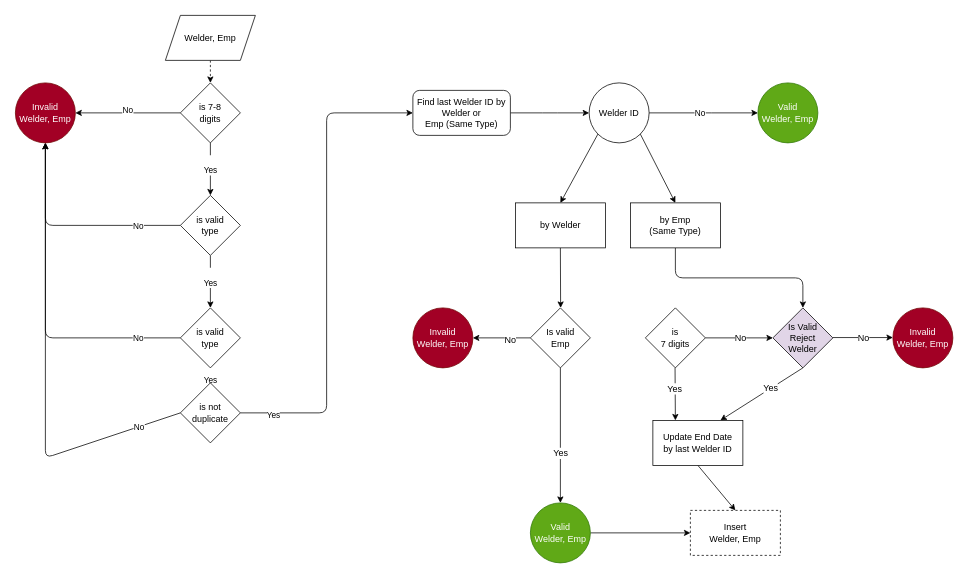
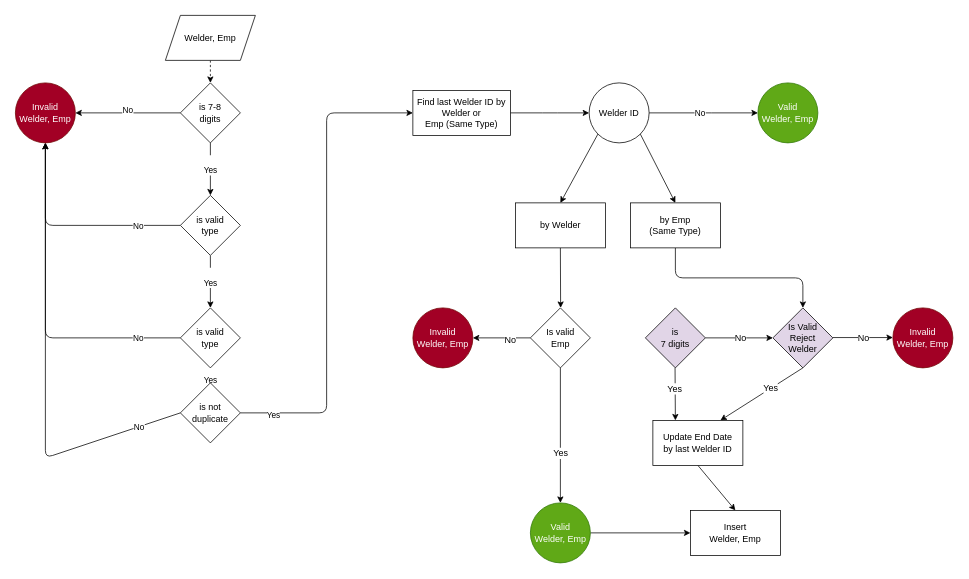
(462, 113) -> (462, 113)
(675, 338) -> (675, 338)
(735, 533) -> (735, 533)
